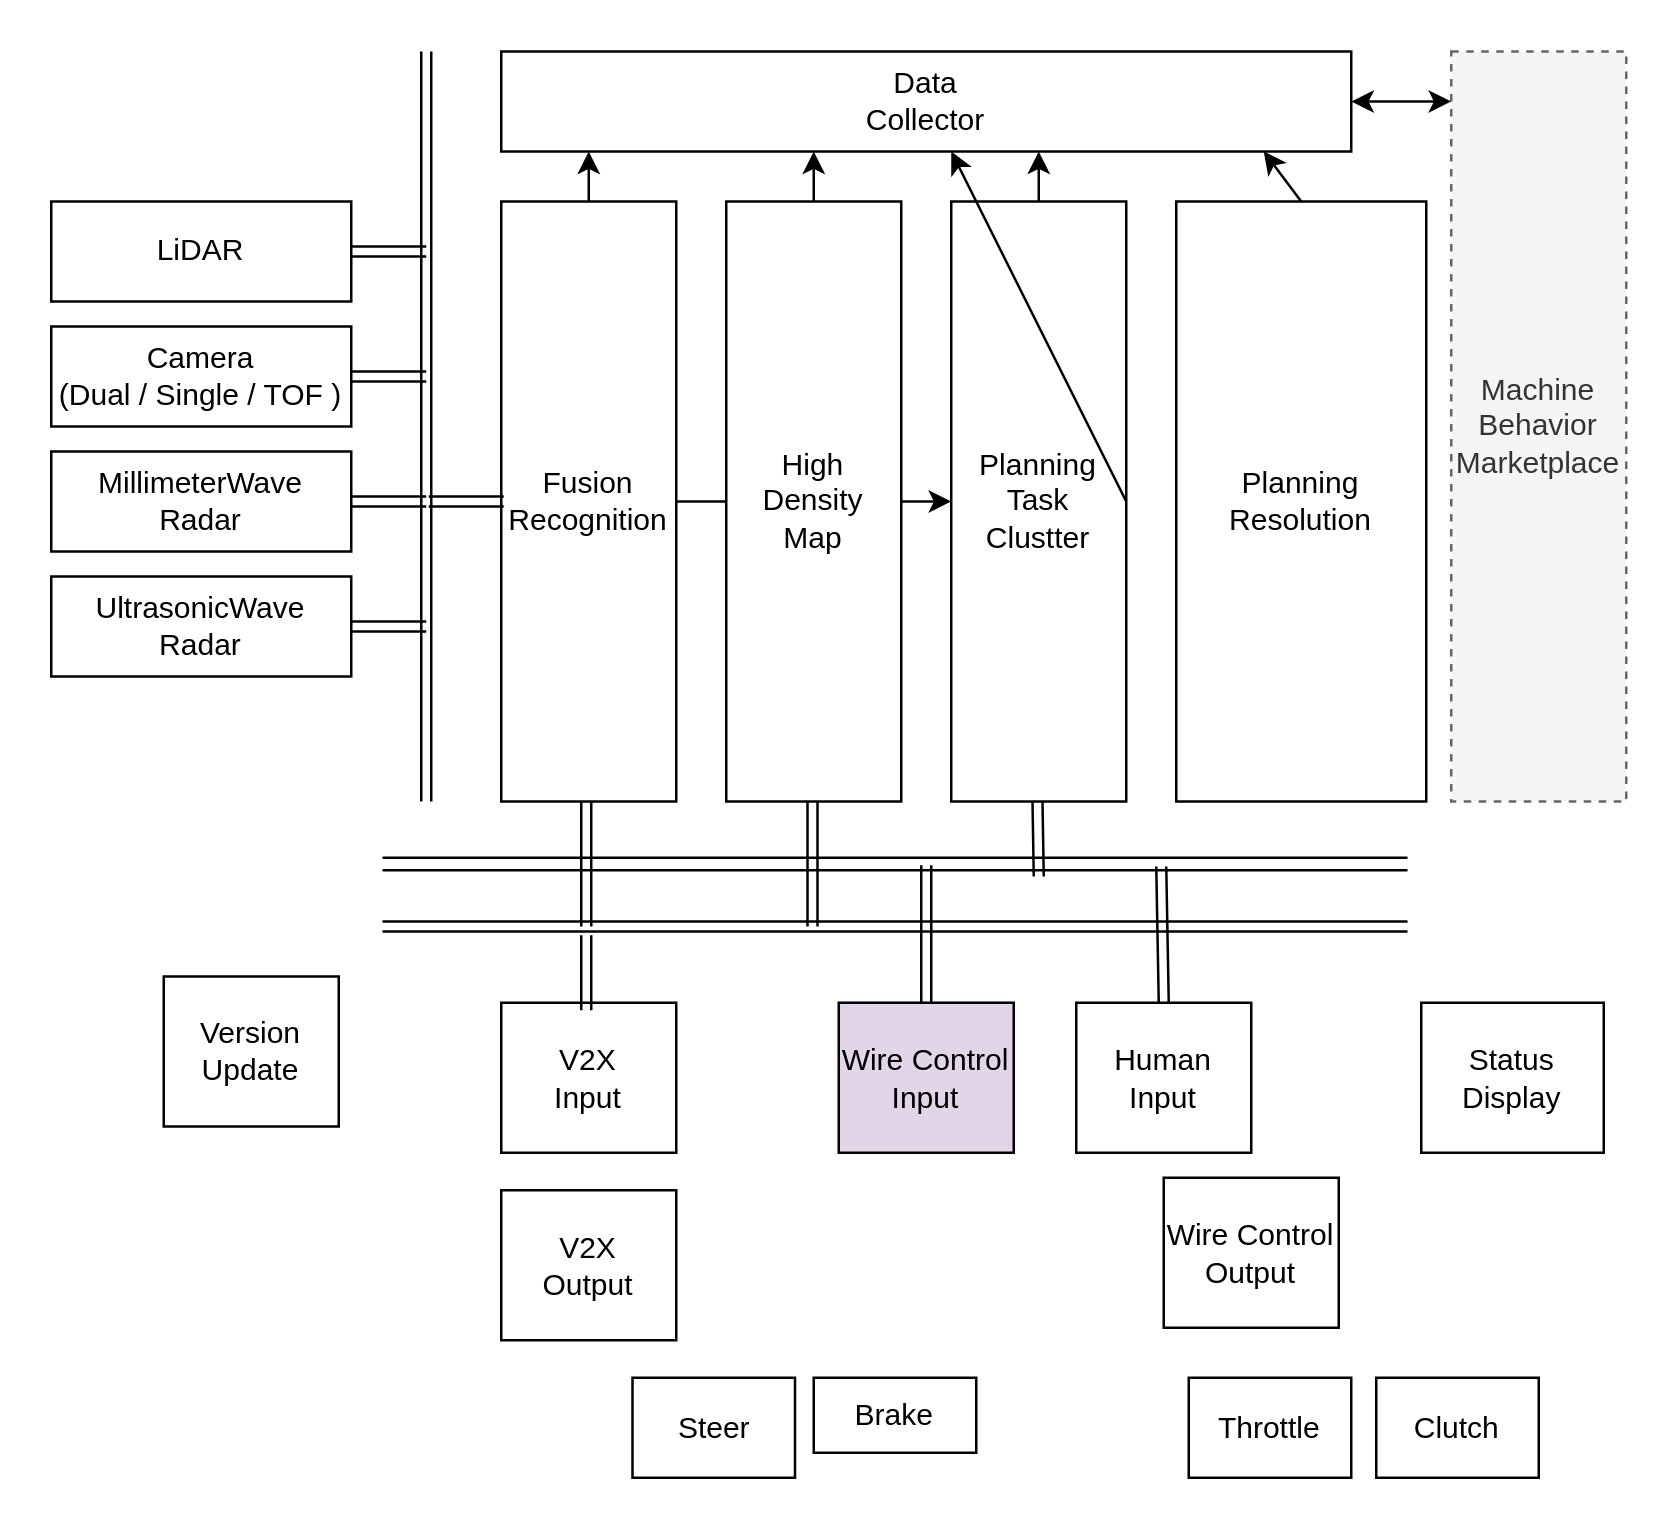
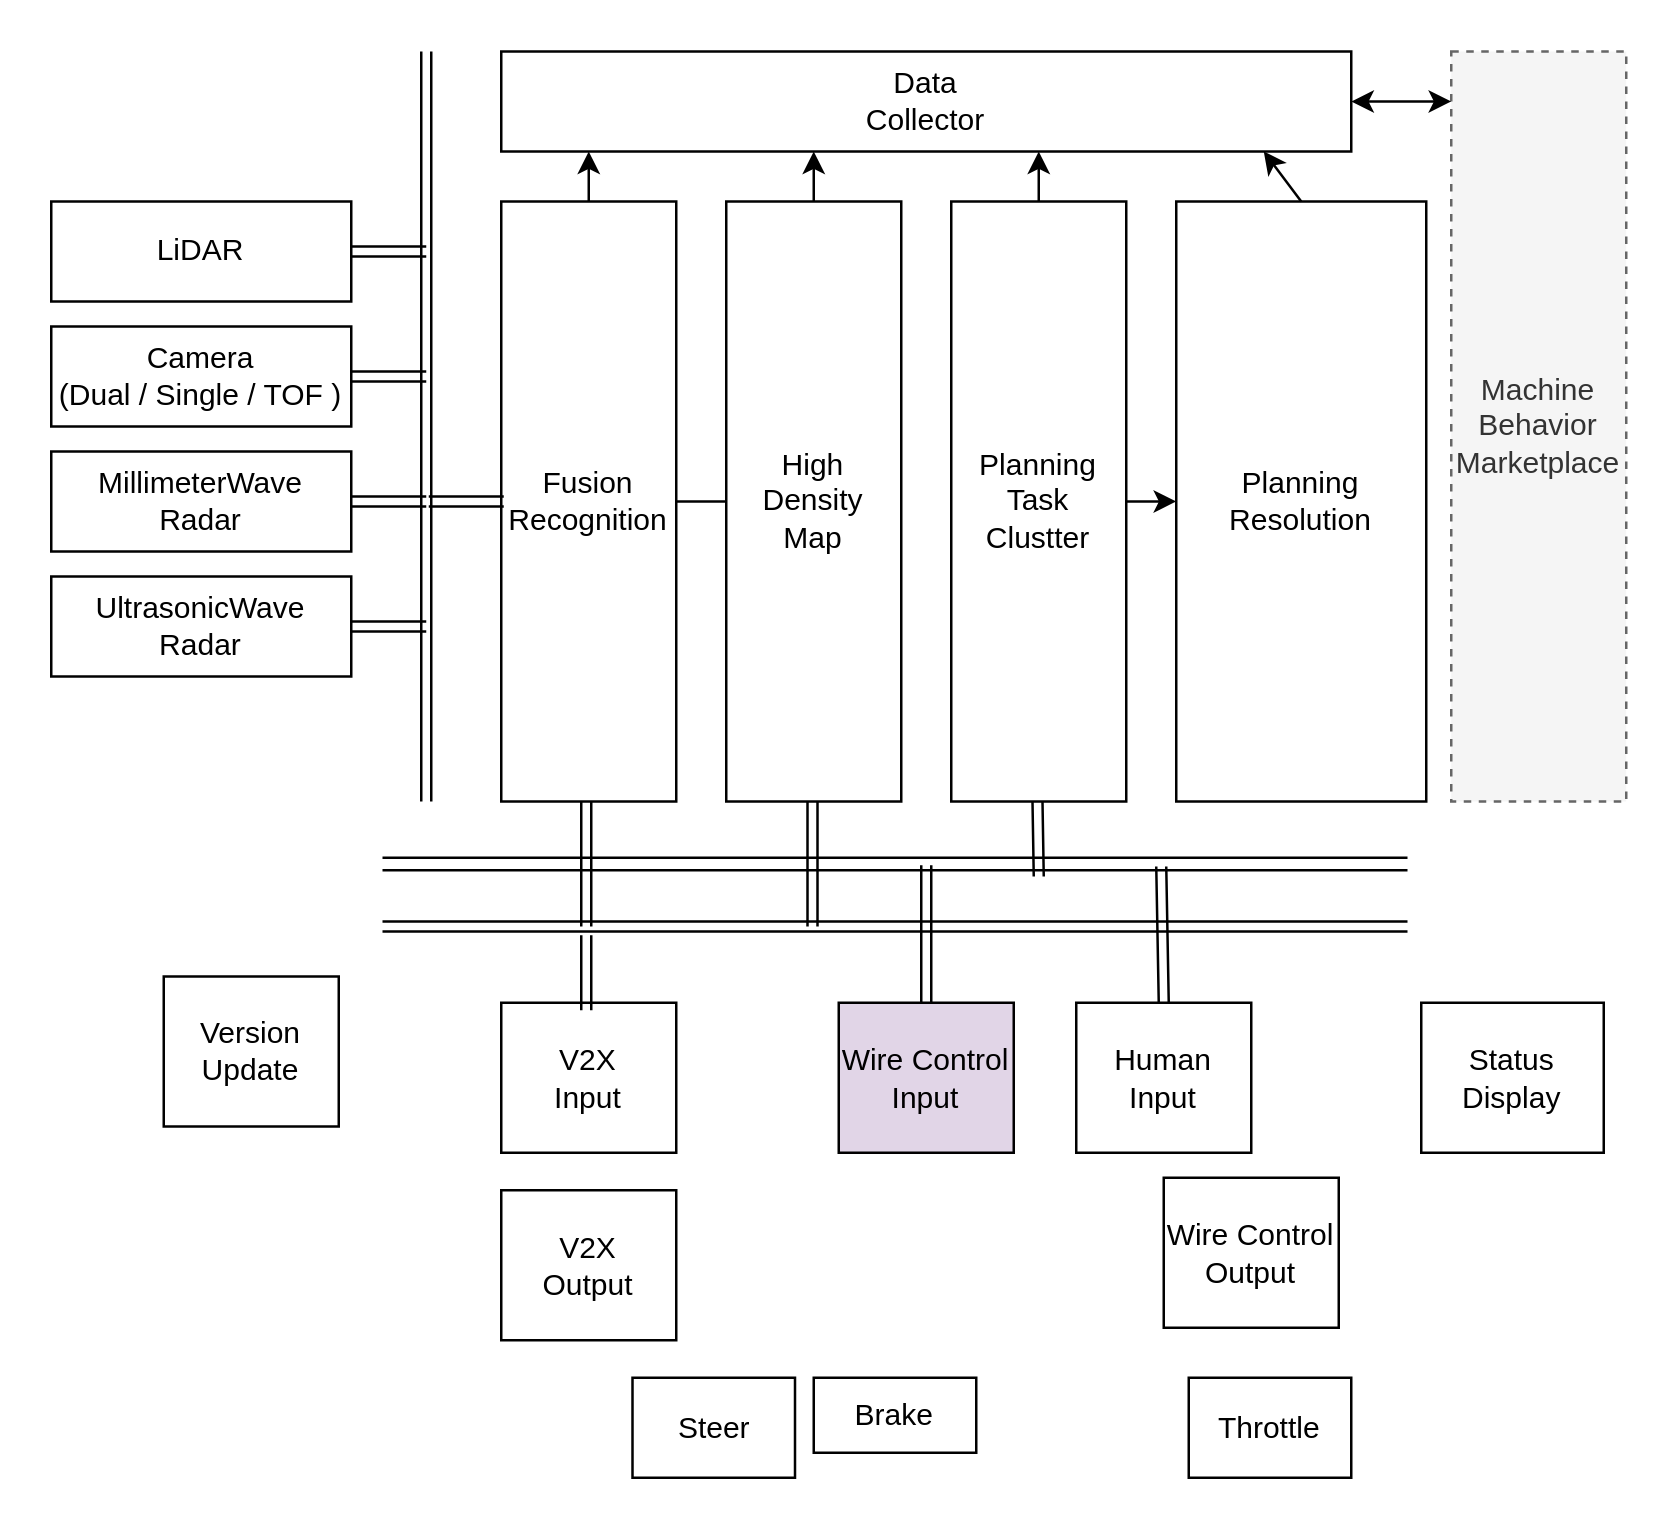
(1043, 334) -> (1143, 501)
(918, 501) -> none
(1458, 1428) -> none
